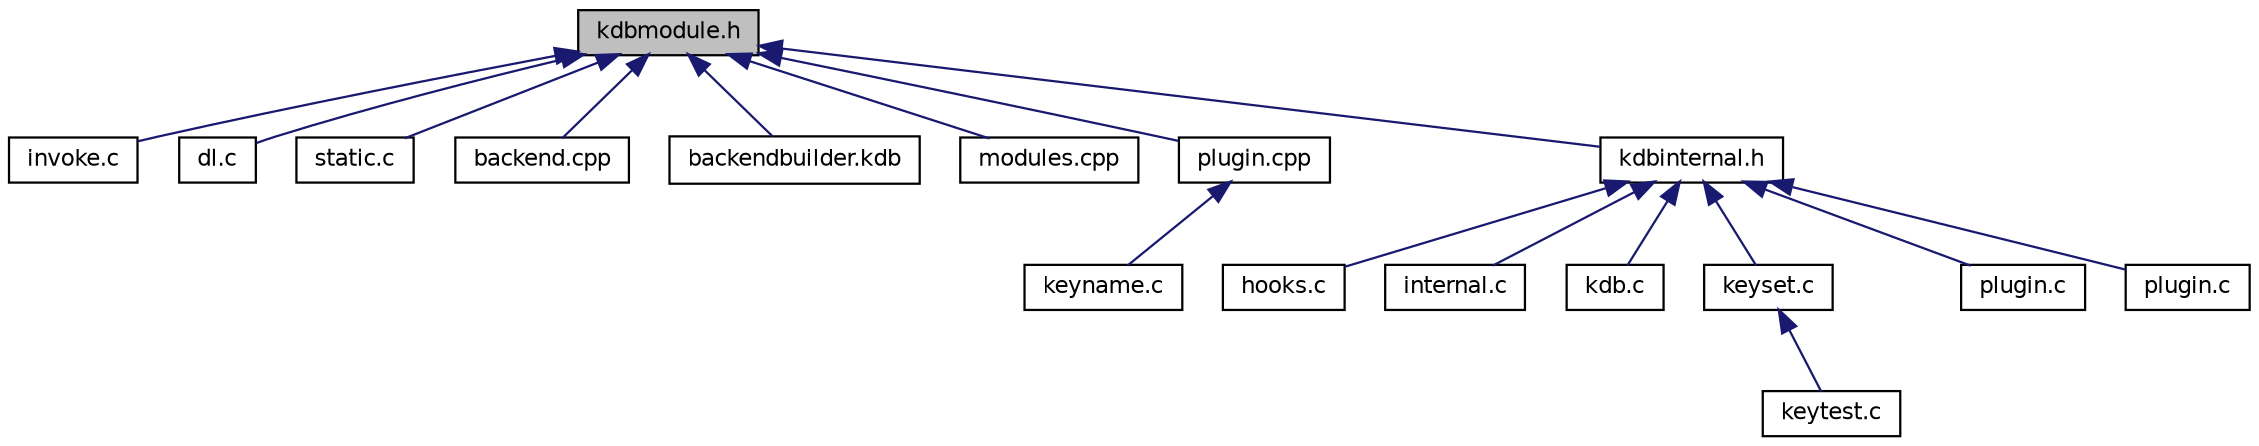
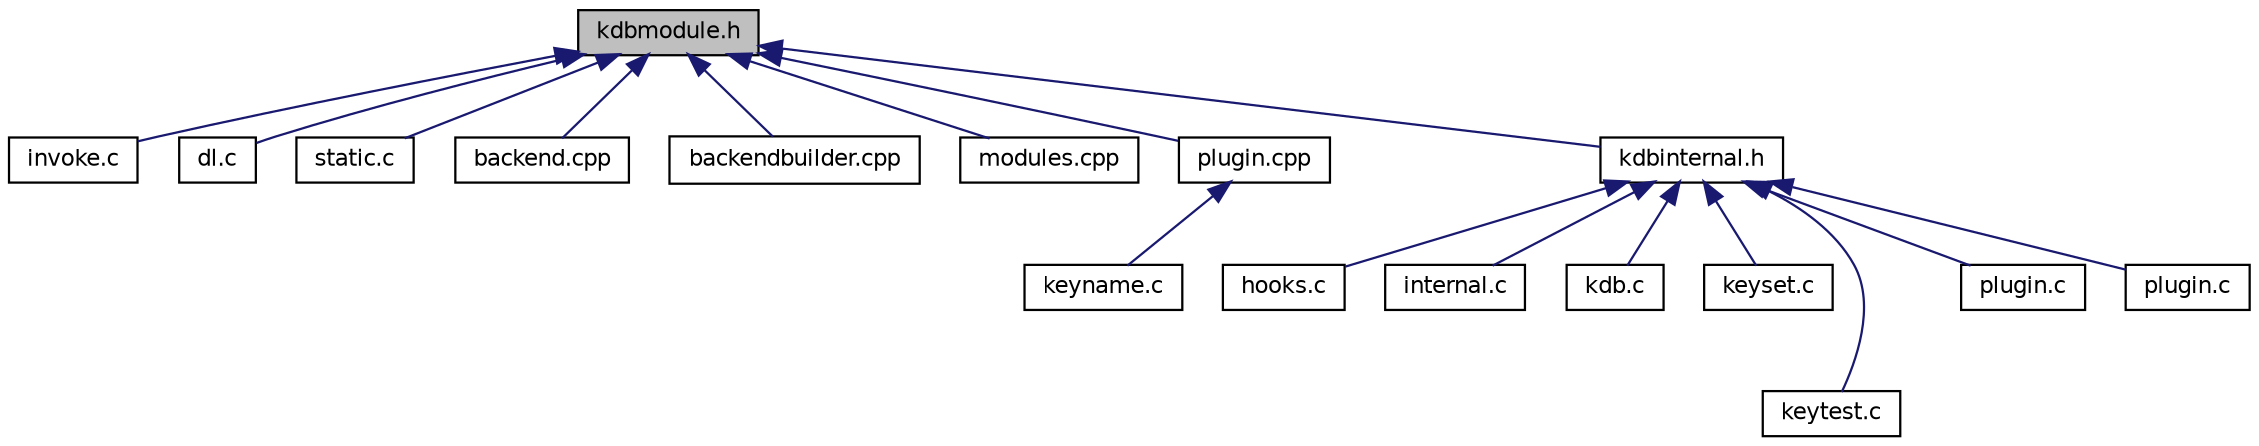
(795, 160) -> (795, 160)
(1805, 361) -> (1858, 273)
